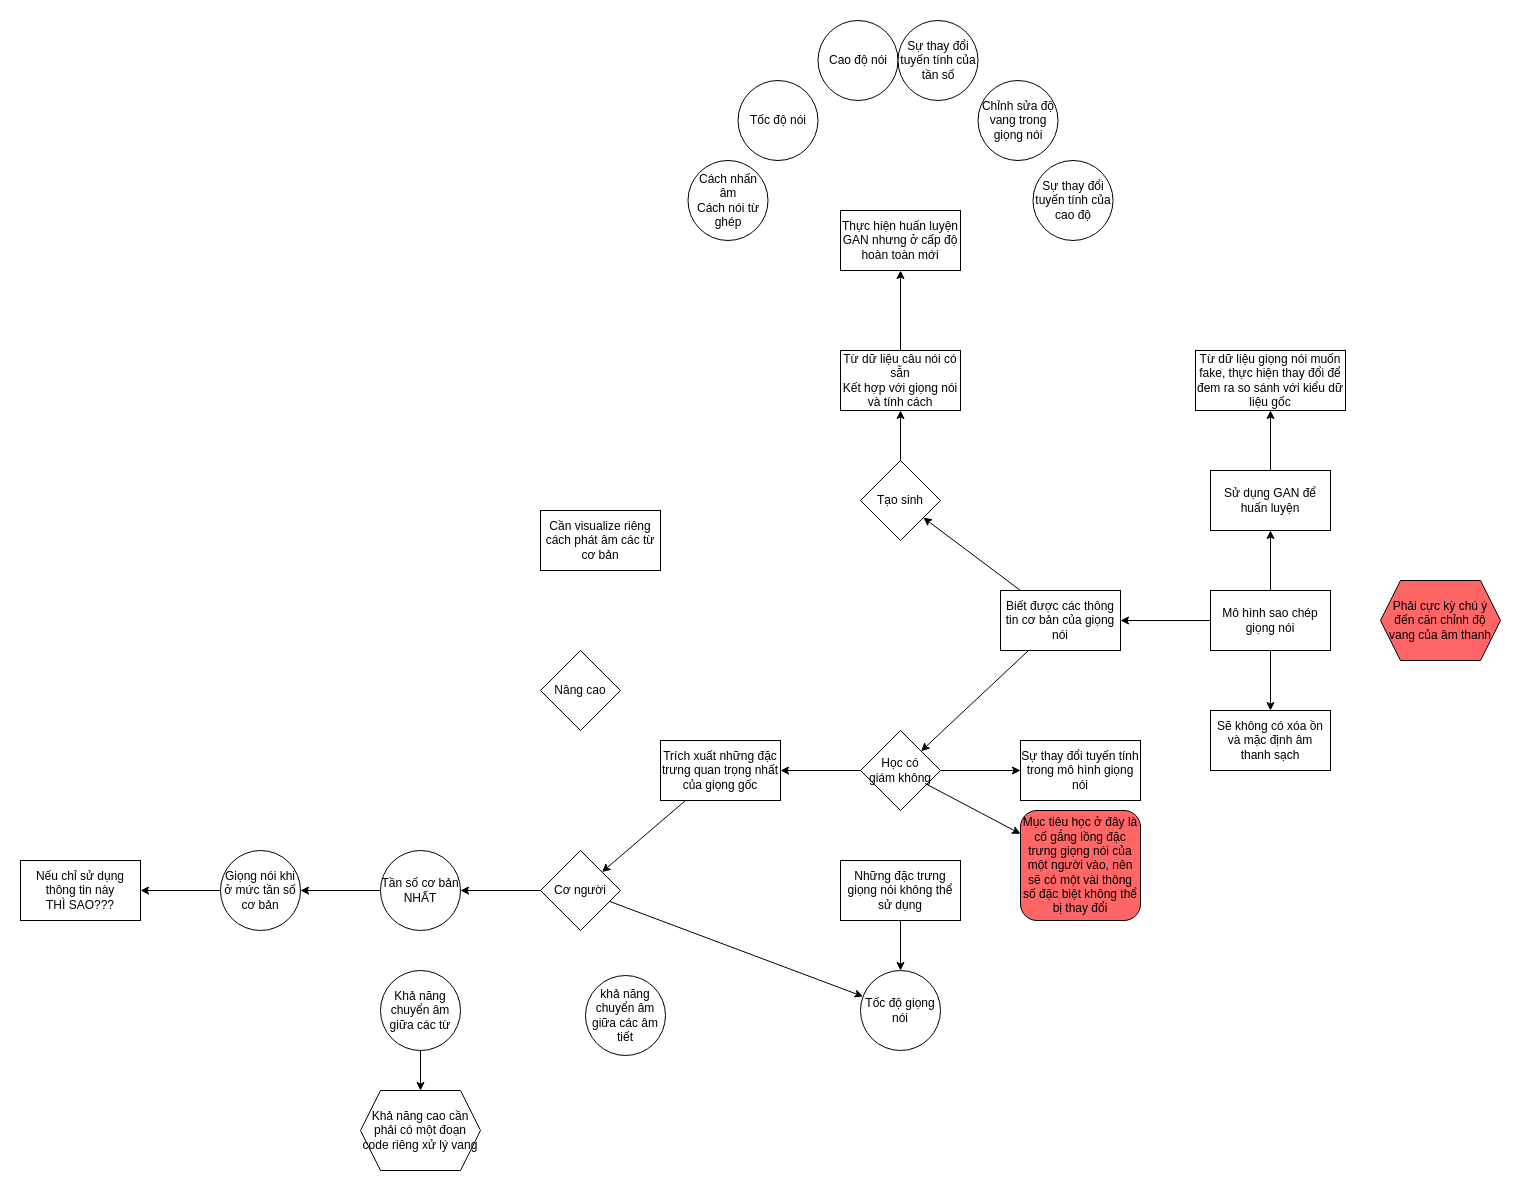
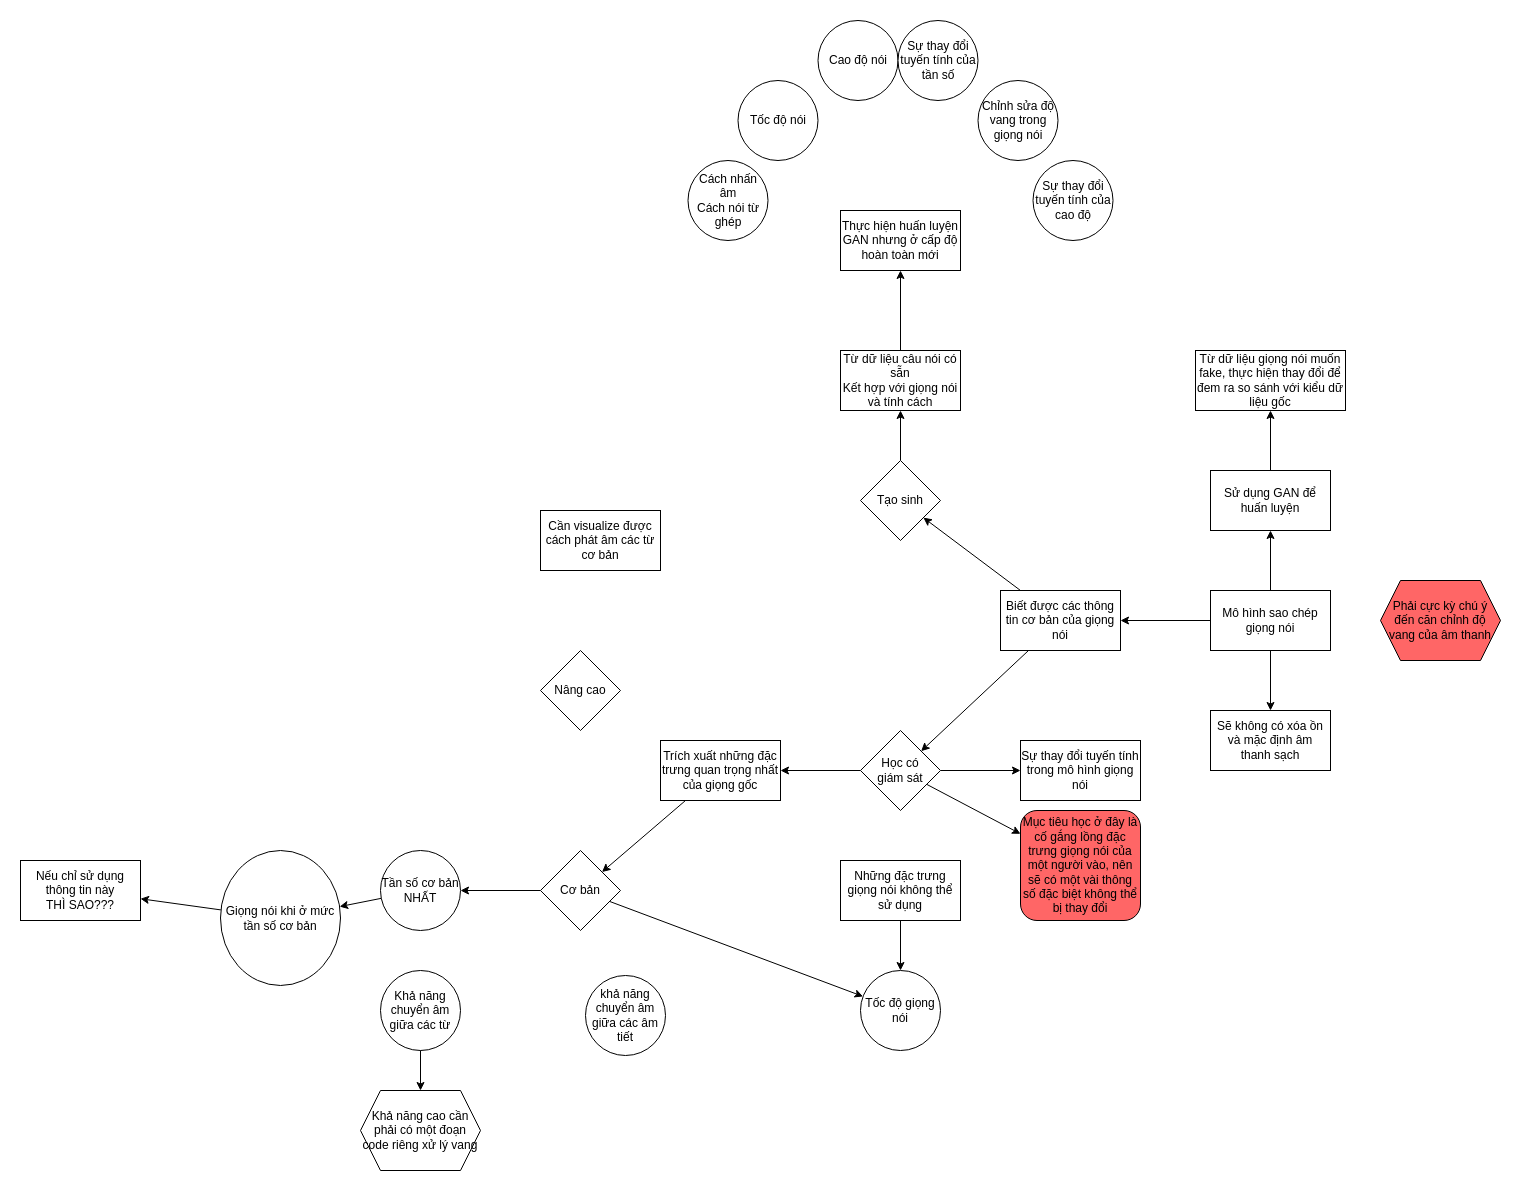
(601, 541) -> (601, 541)
(901, 771) -> (901, 771)
(261, 891) -> (281, 918)
(581, 891) -> (581, 891)
